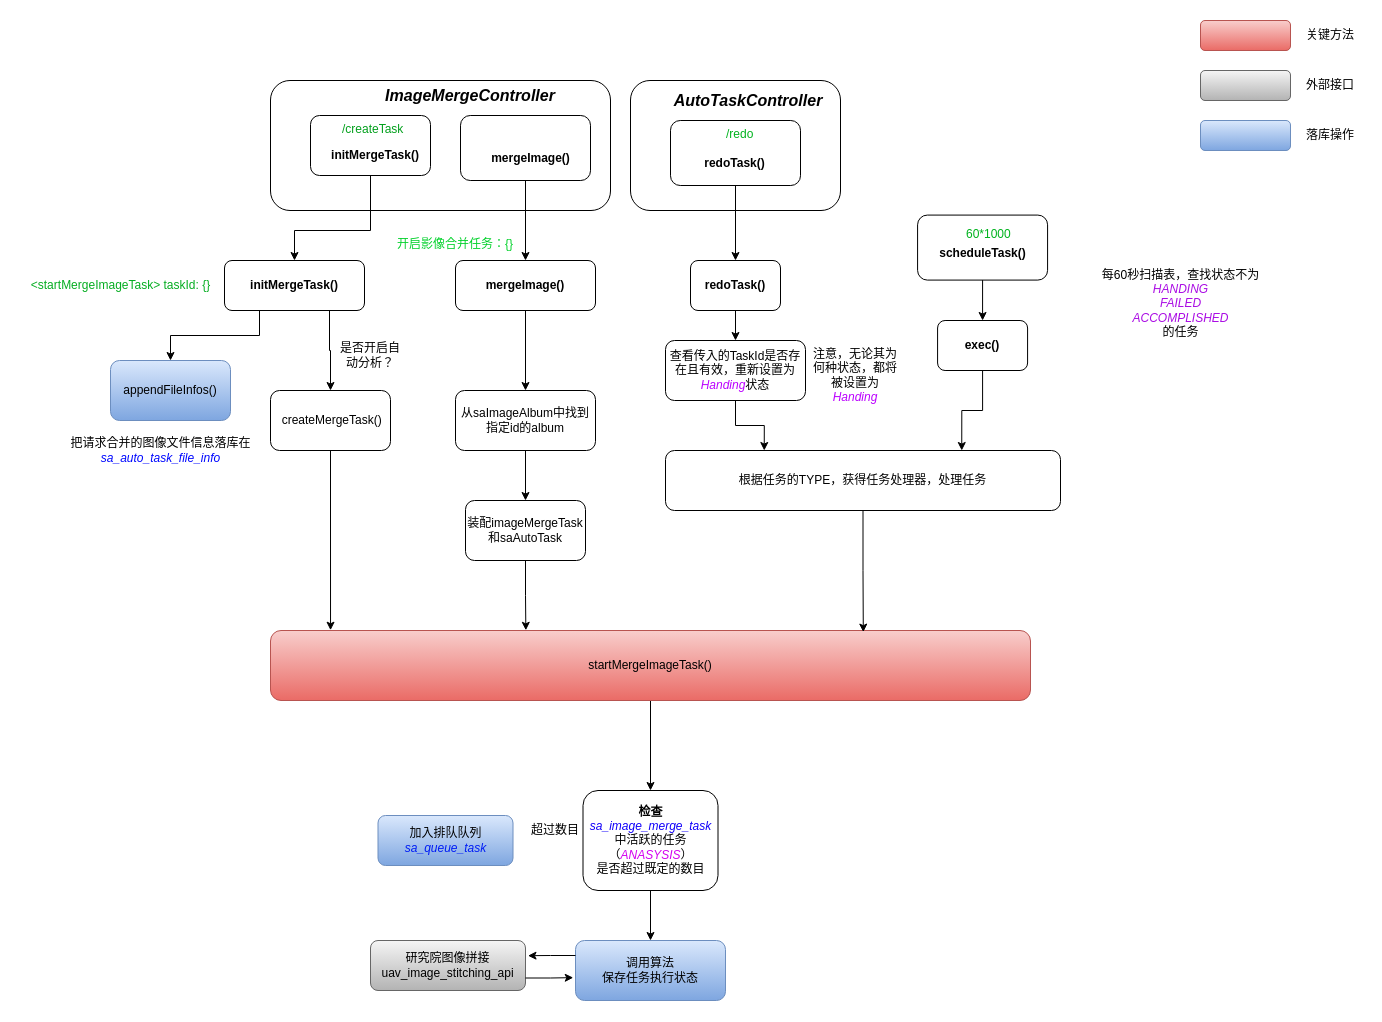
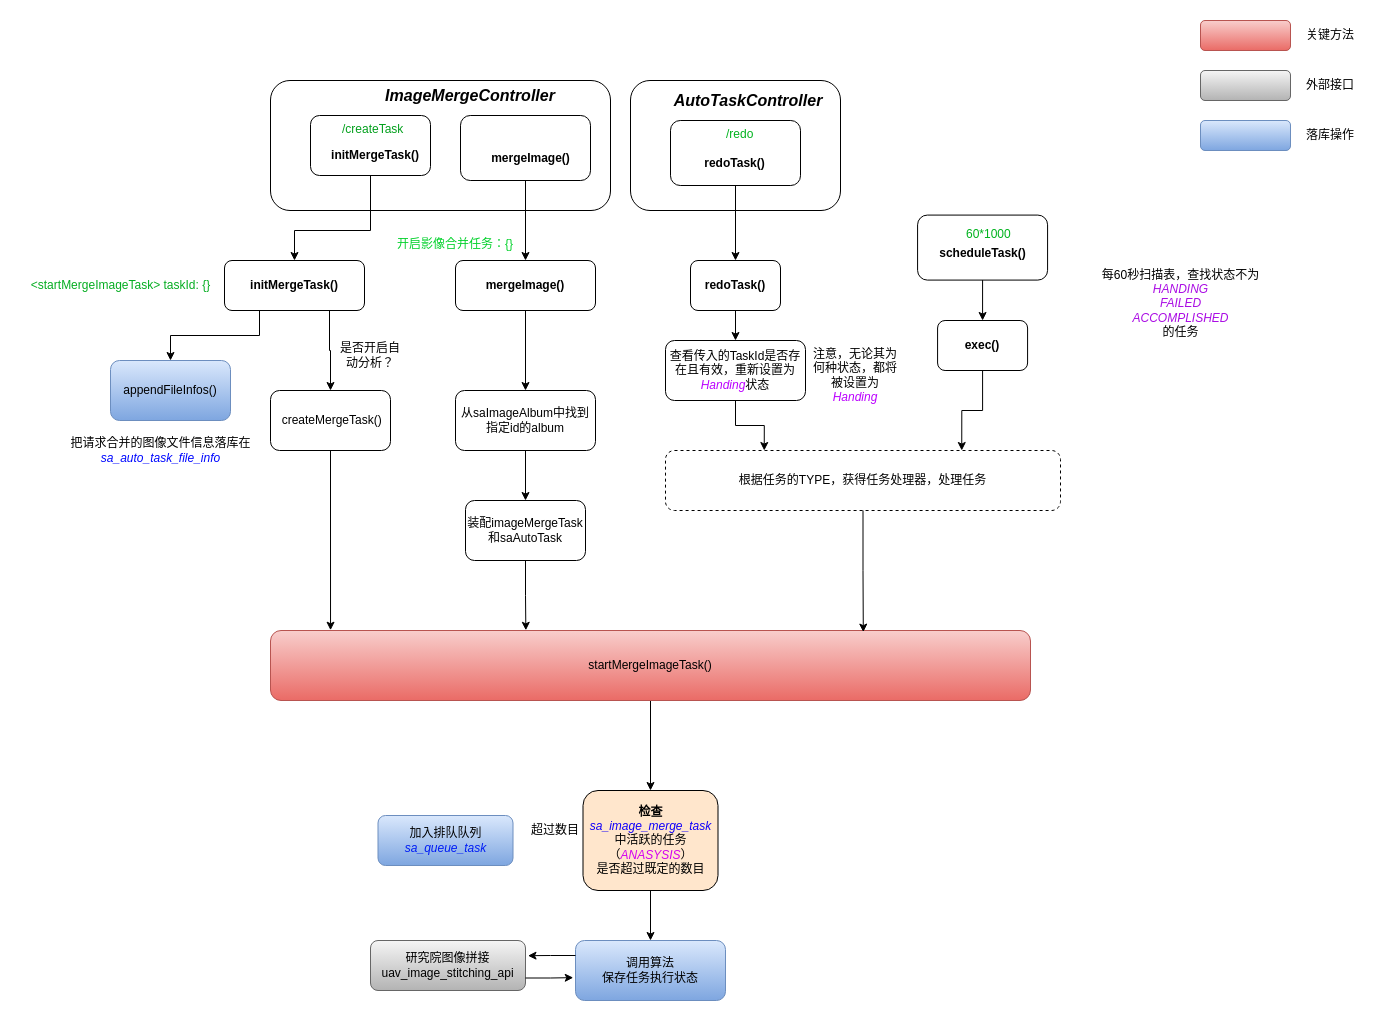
(863, 481) -> (863, 481)
(651, 841) -> (651, 841)
